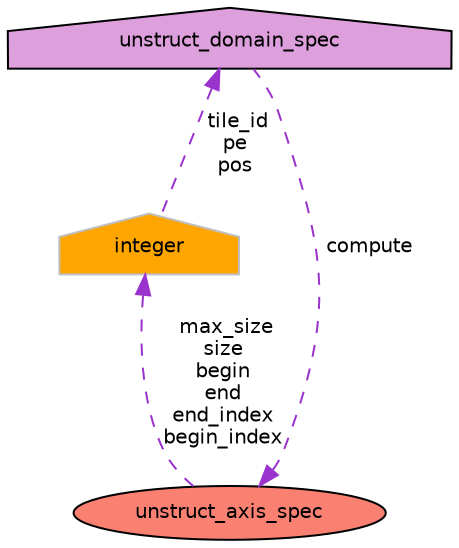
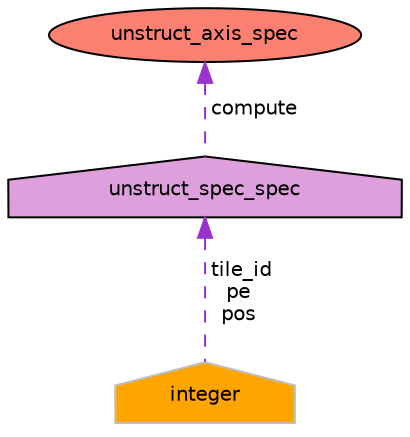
(230, 41) -> (205, 190)
(147, 397) -> none
